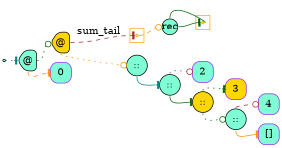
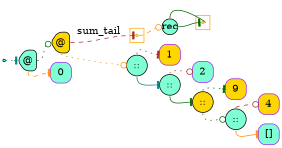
none -> (170, 55)
(236, 89) -> (236, 89)
(269, 104) -> (269, 104)
